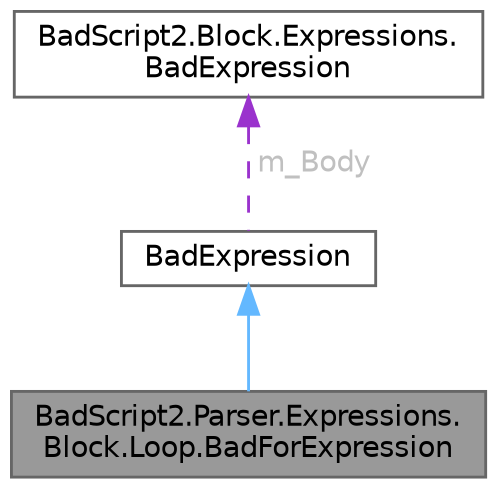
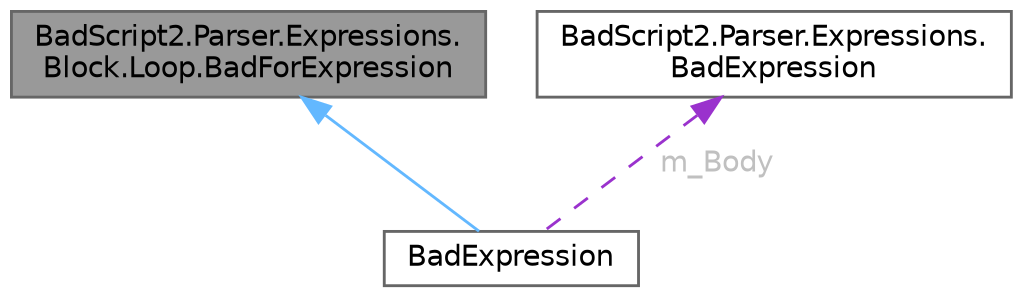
(249, 54) -> (774, 54)
(249, 353) -> (402, 173)
